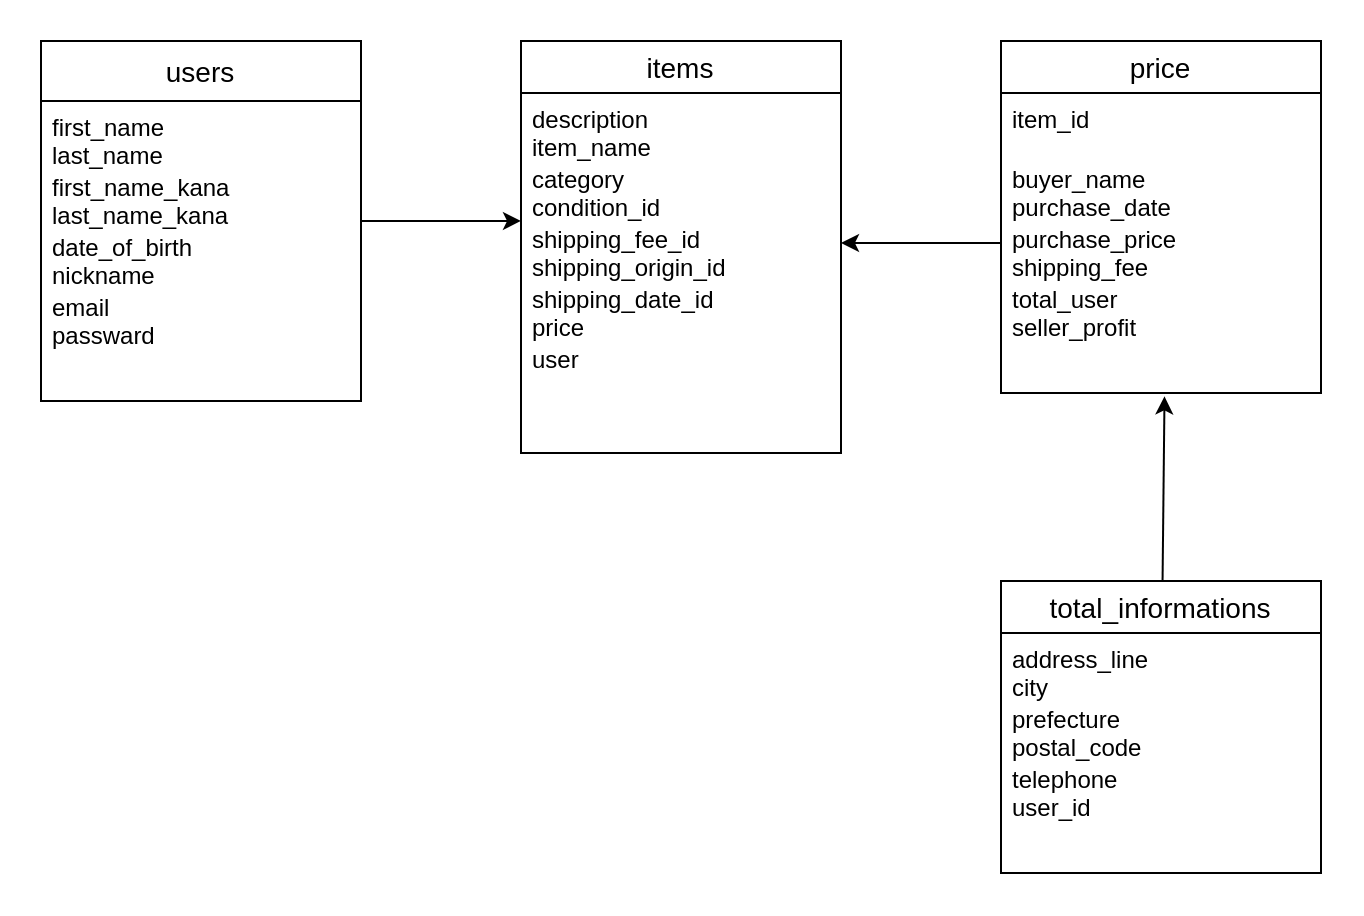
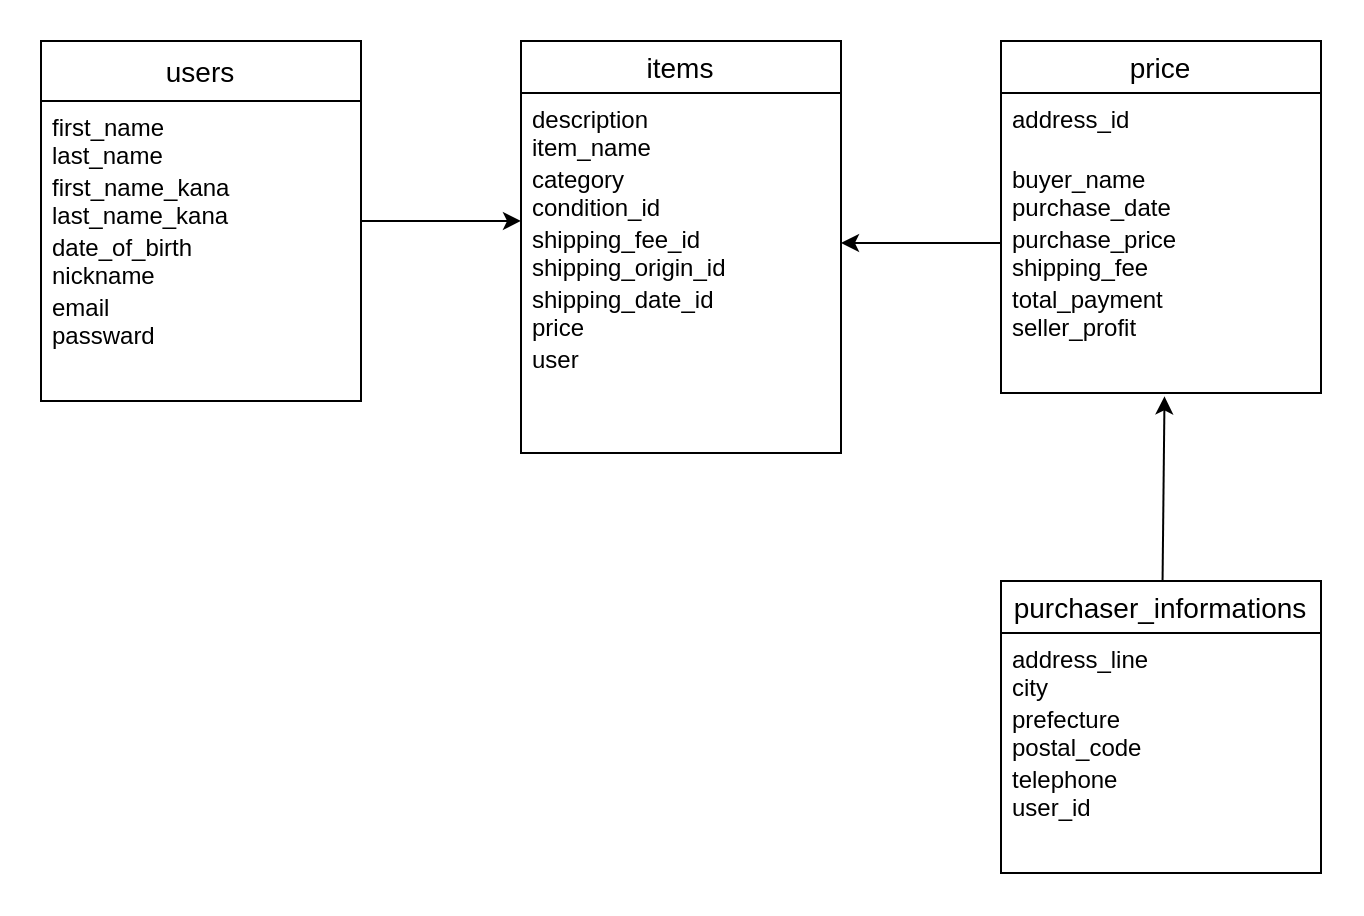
(1053, 120) -> (1076, 120)
(1076, 300) -> (1096, 300)
(1160, 609) -> (1160, 609)
